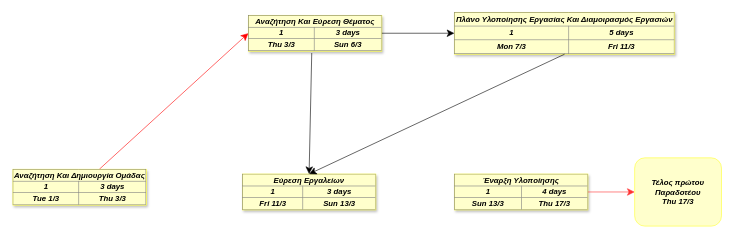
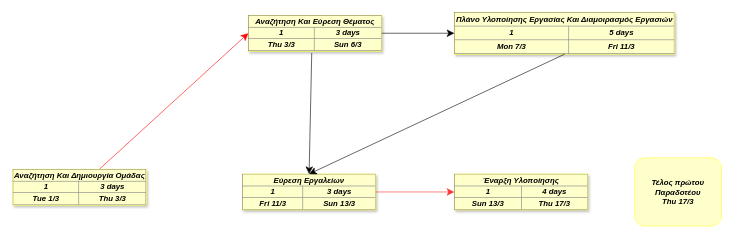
none -> (447, 192)
(627, 192) -> none
